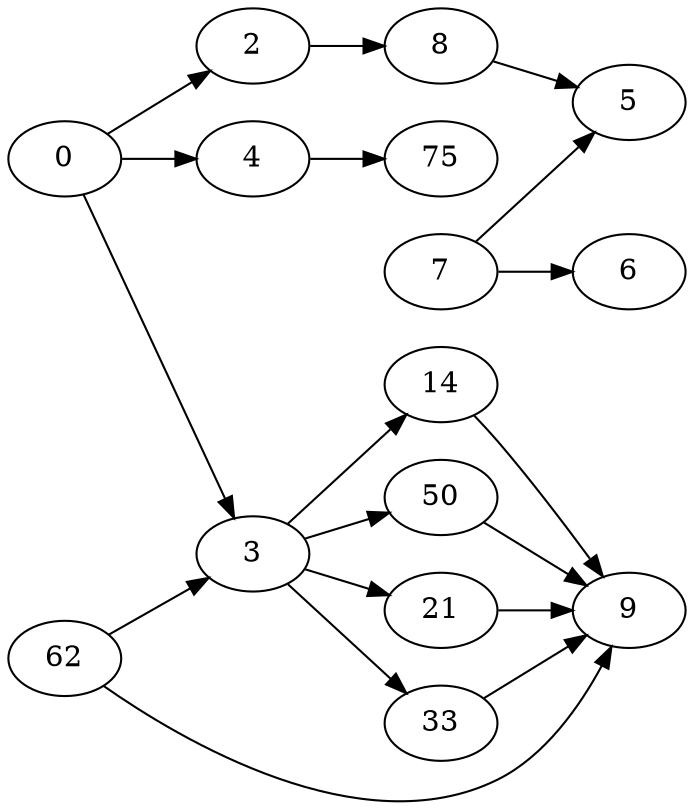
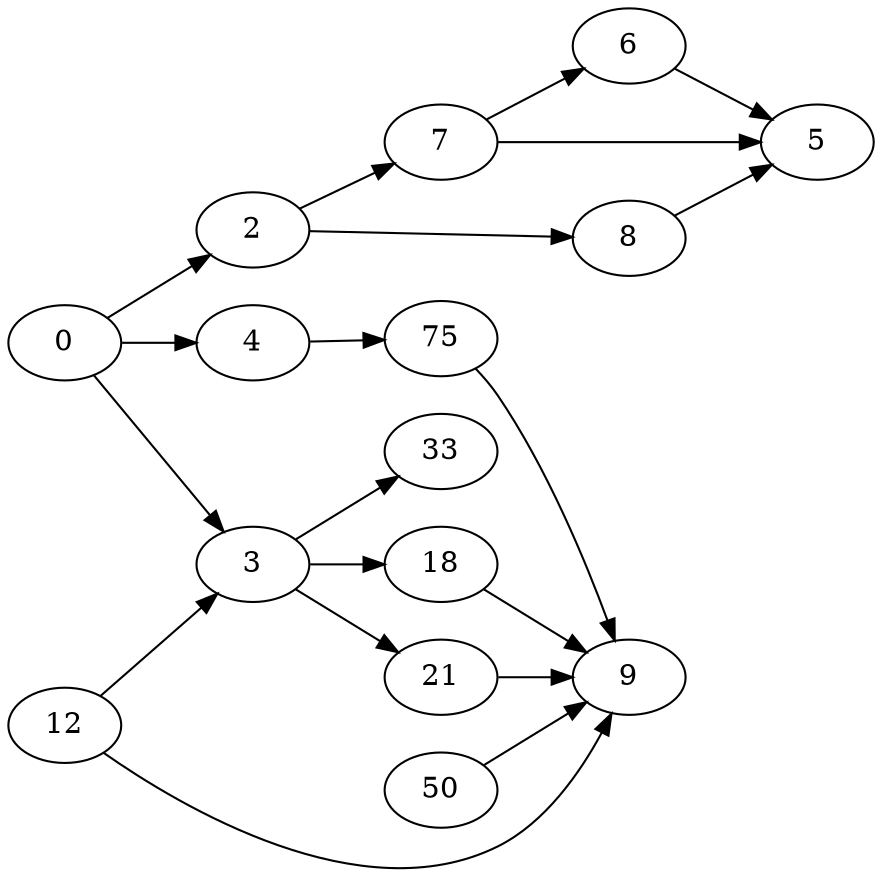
none -> (714, 89)
none -> (337, 191)
(441, 385) -> (441, 564)
(337, 529) -> none
(65, 658) -> (65, 725)
(526, 672) -> (551, 489)
